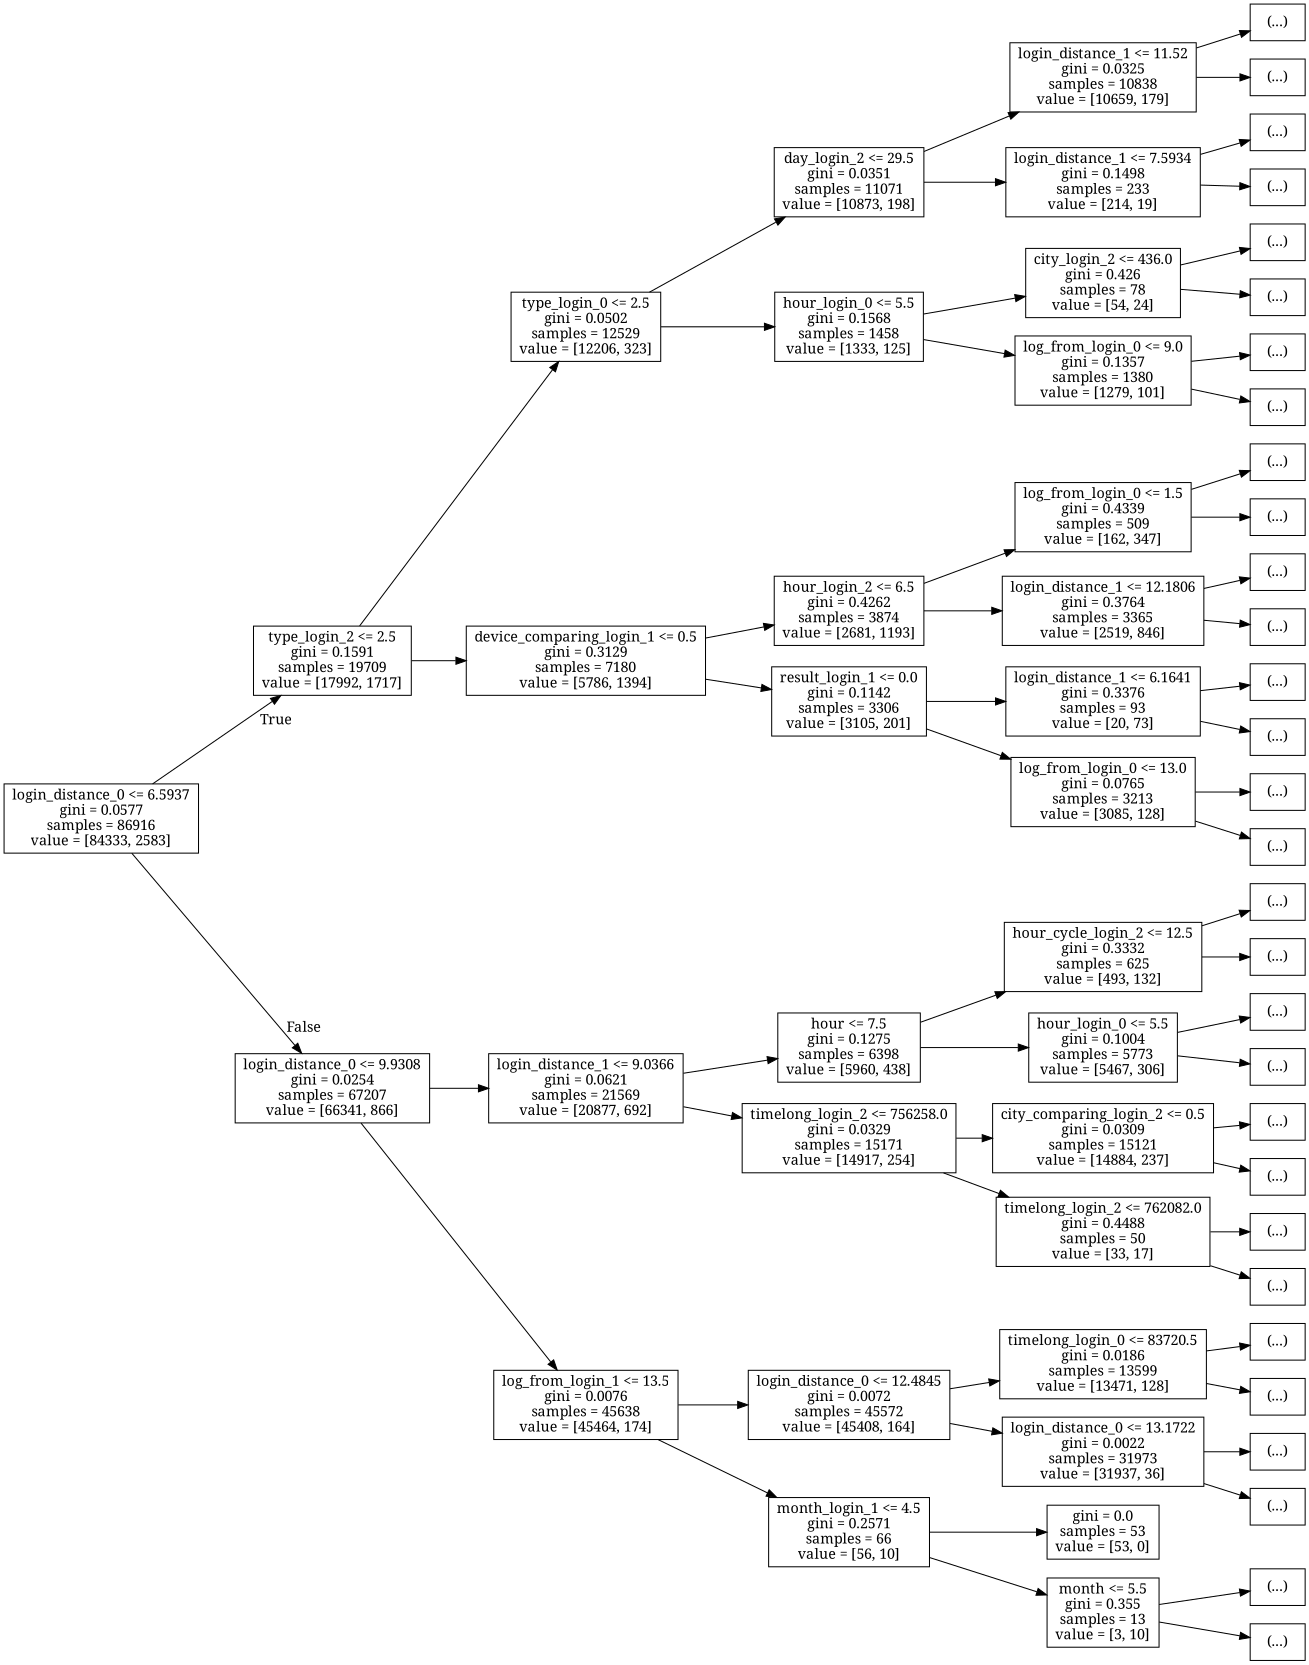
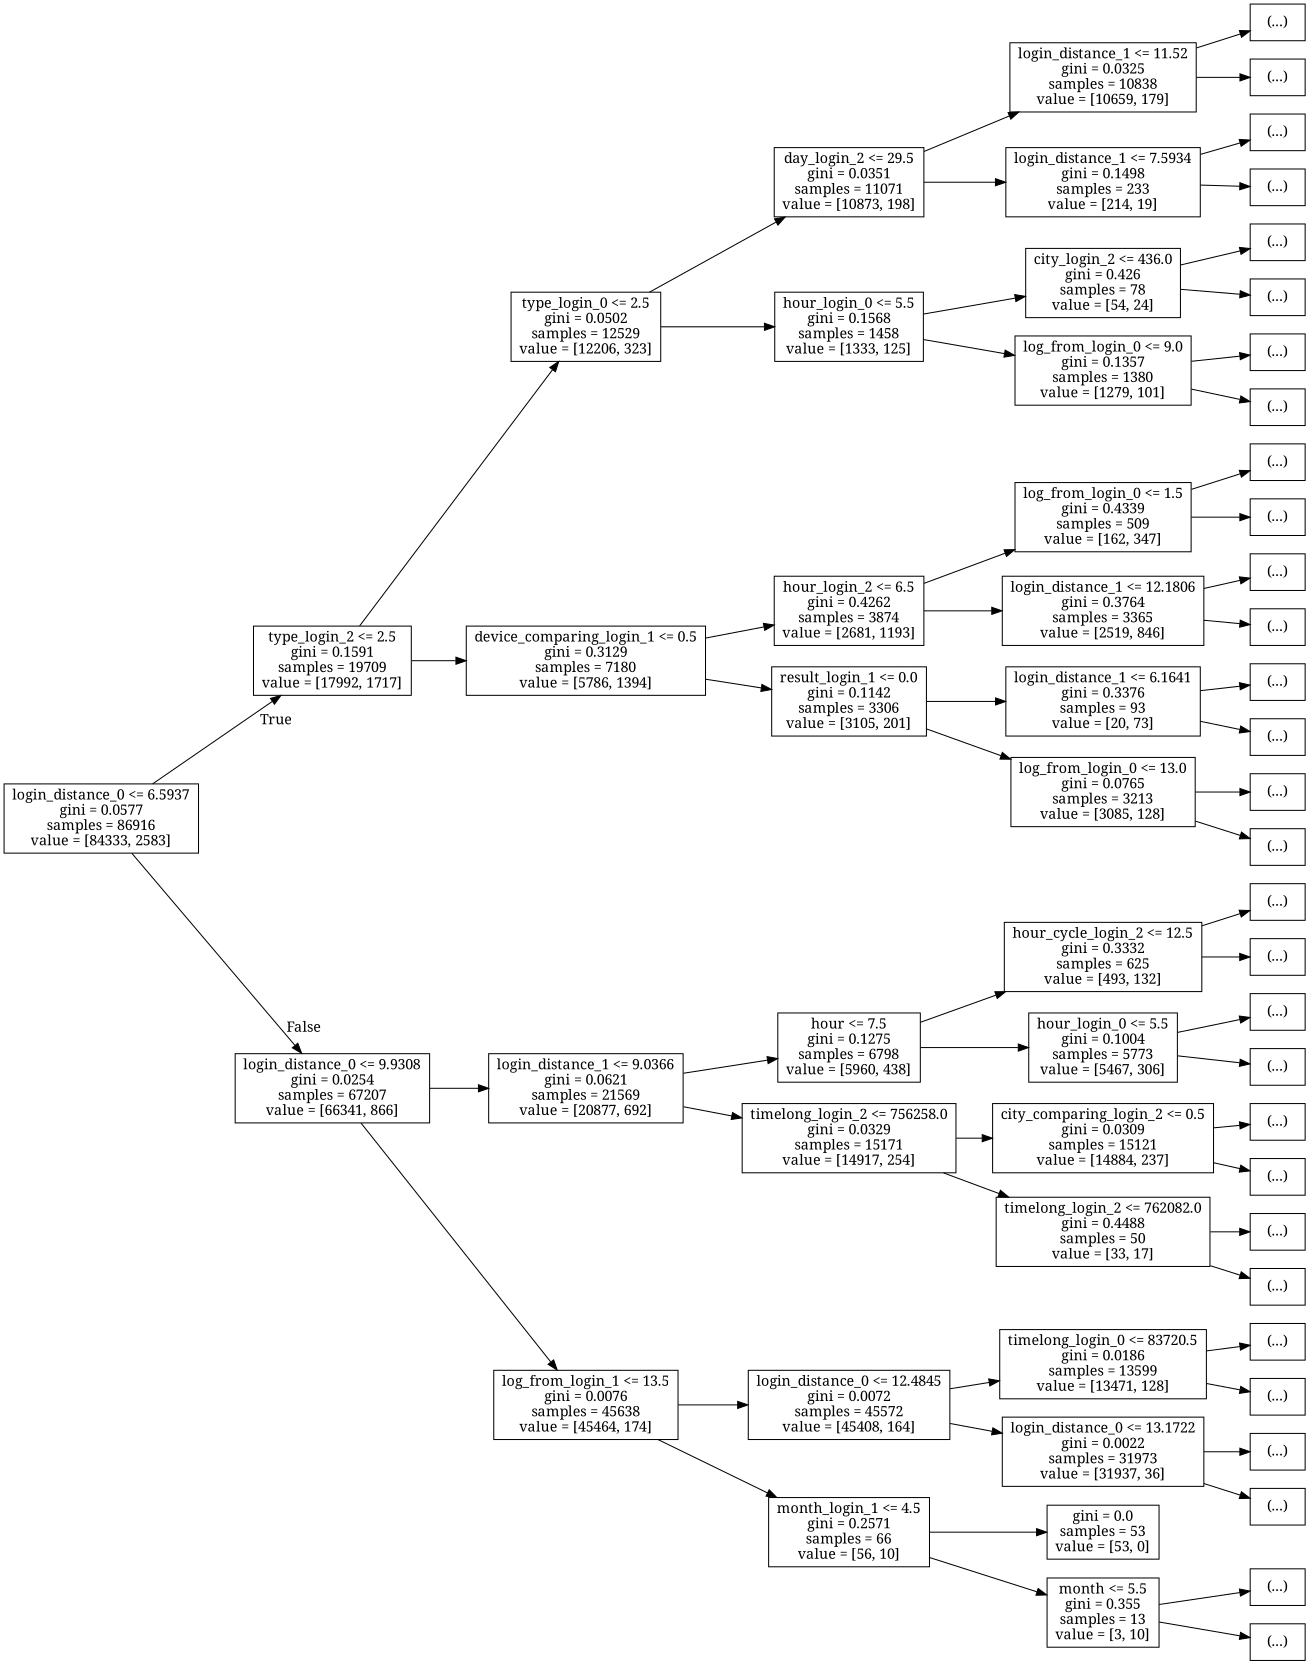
(849, 1048) -> (849, 1048)
